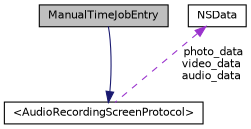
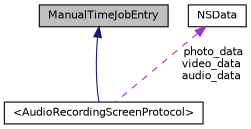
(111, 59) -> (96, 70)
